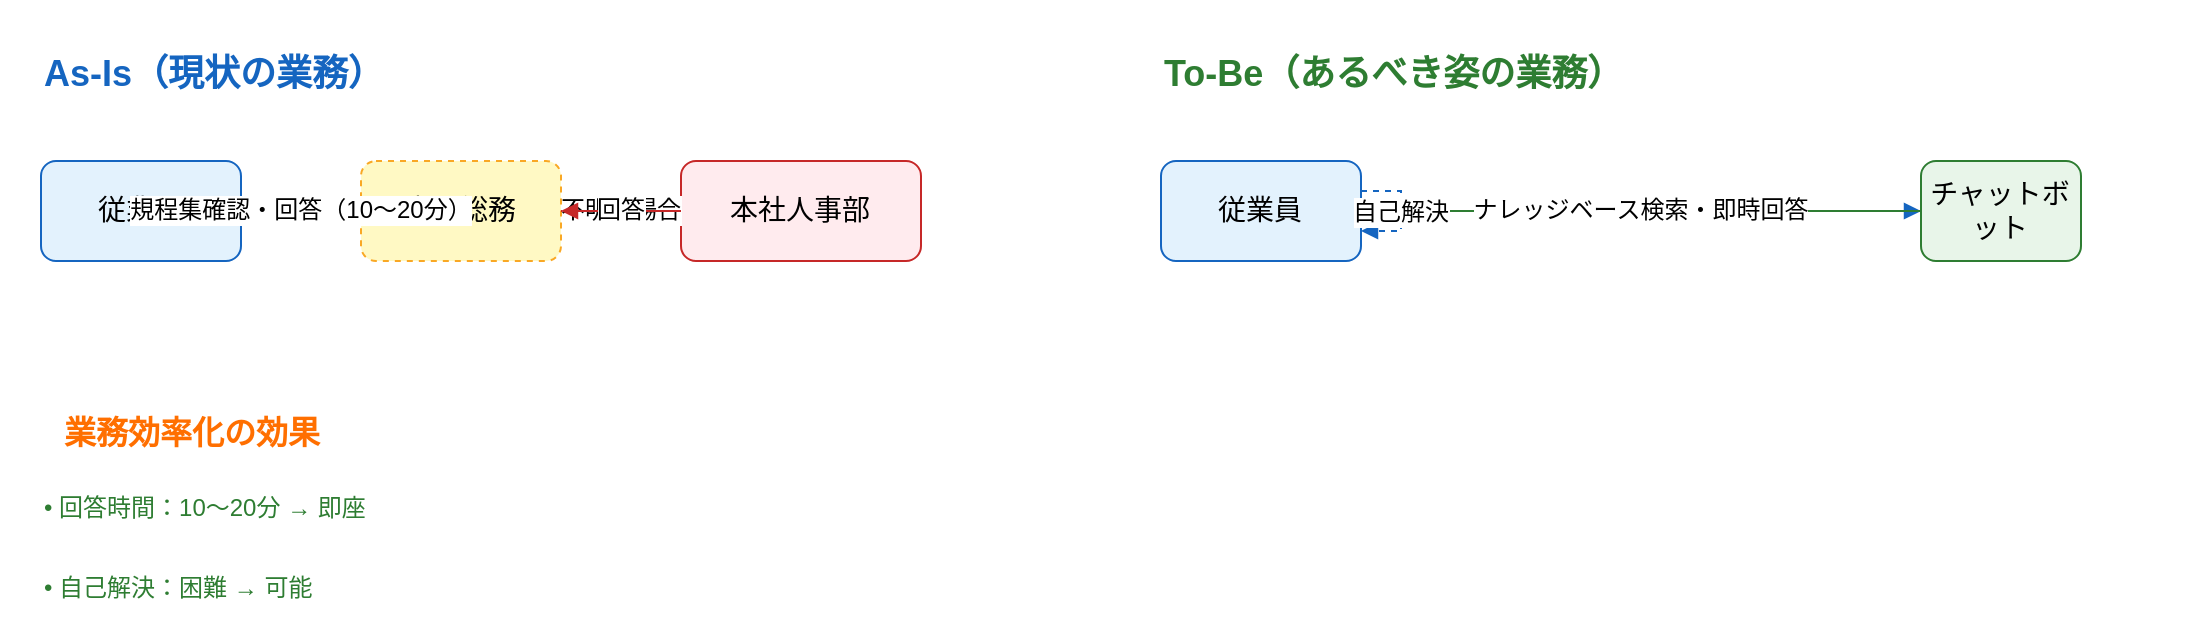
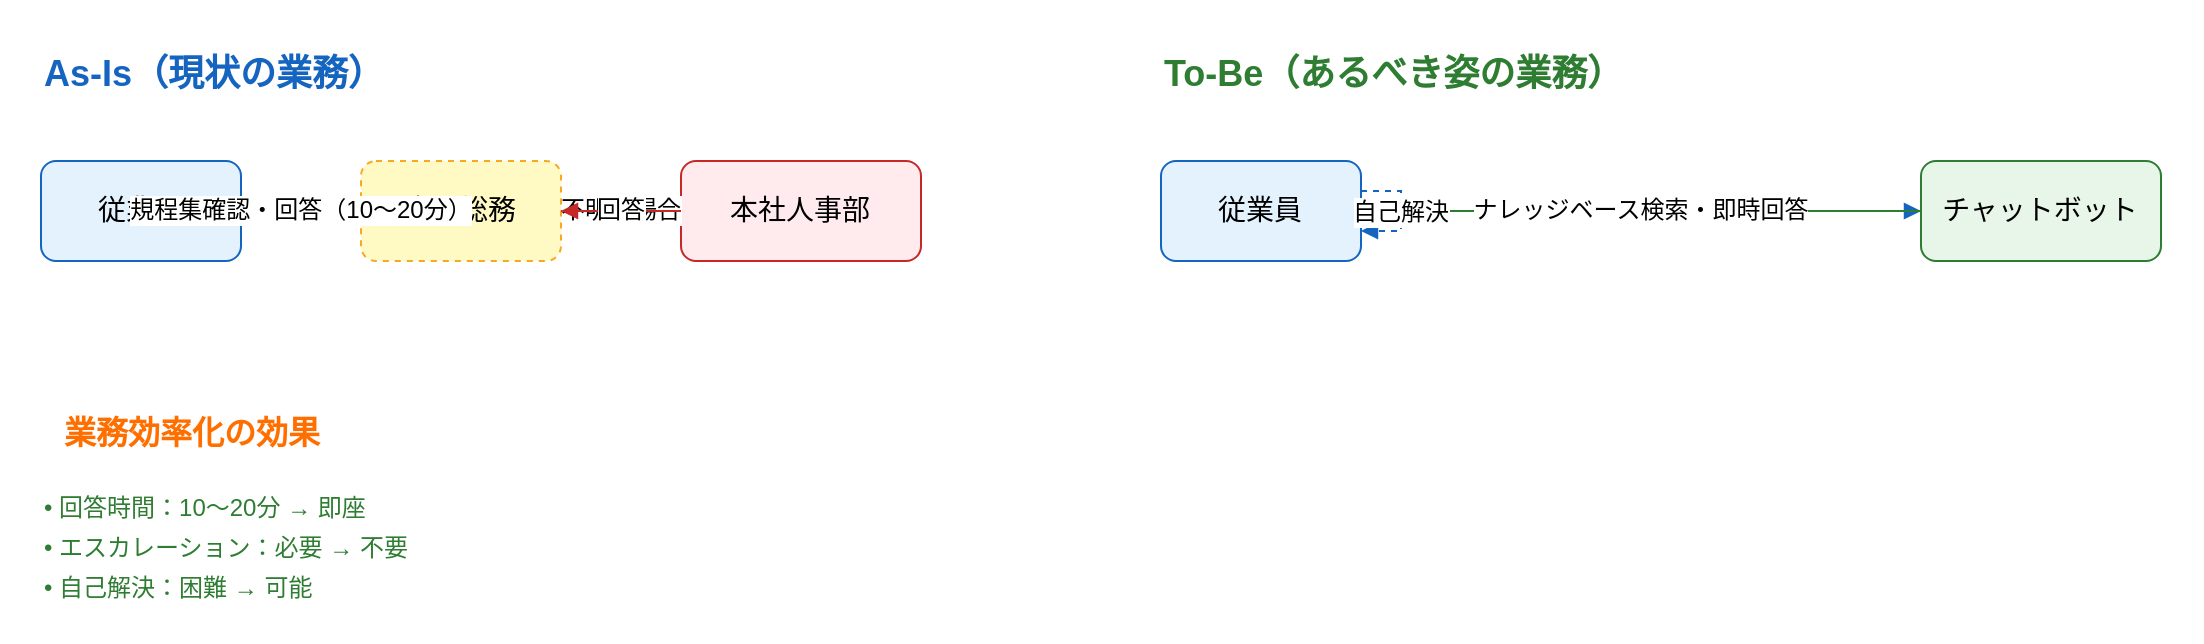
(2001, 211) -> (2041, 211)
none -> (291, 541)
